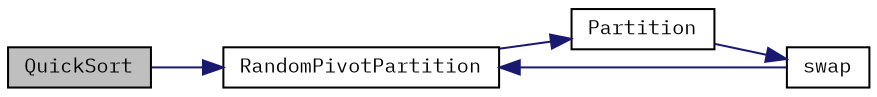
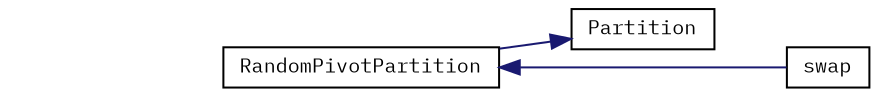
(740, 49) -> none
(79, 67) -> none
